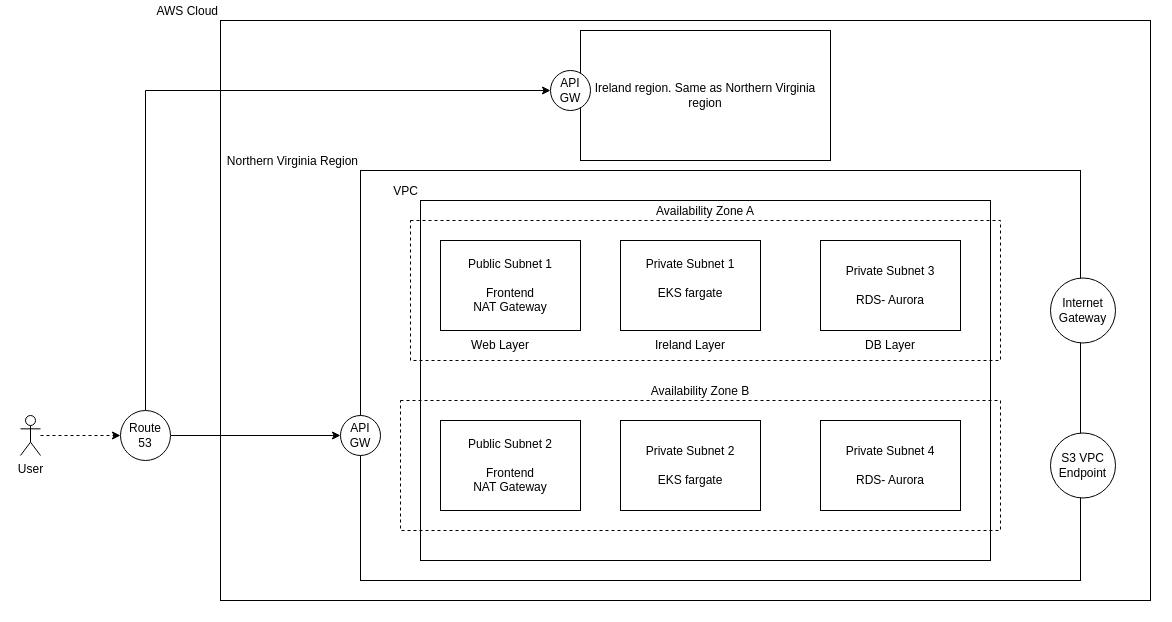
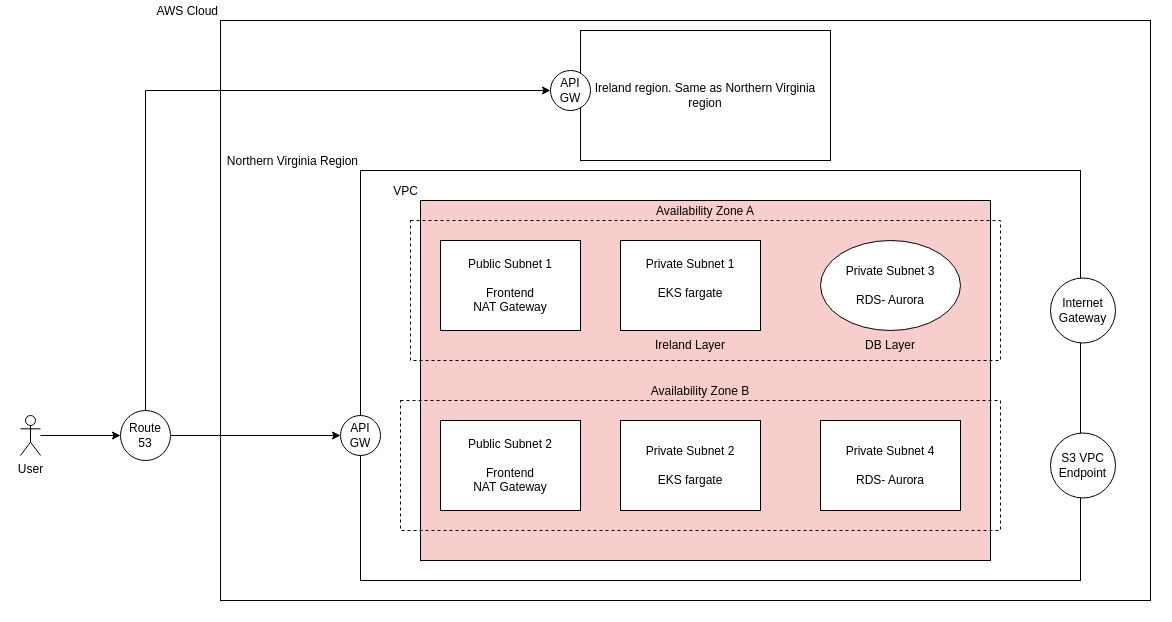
(891, 286) -> (891, 286)
(501, 346) -> none
(706, 381) -> (706, 381)
(78, 436) -> (78, 436)
